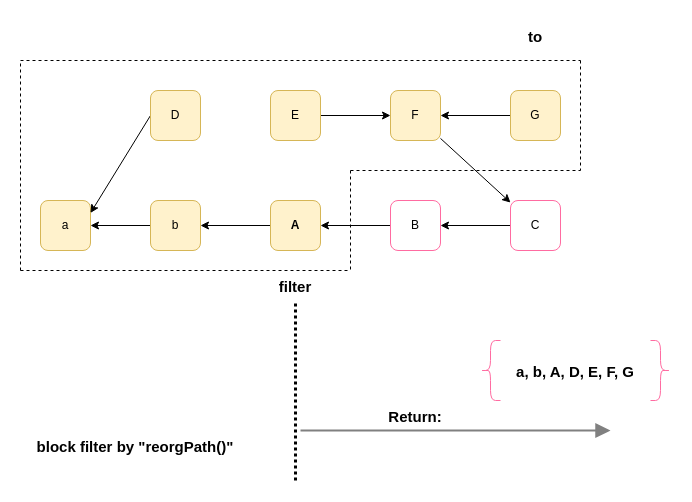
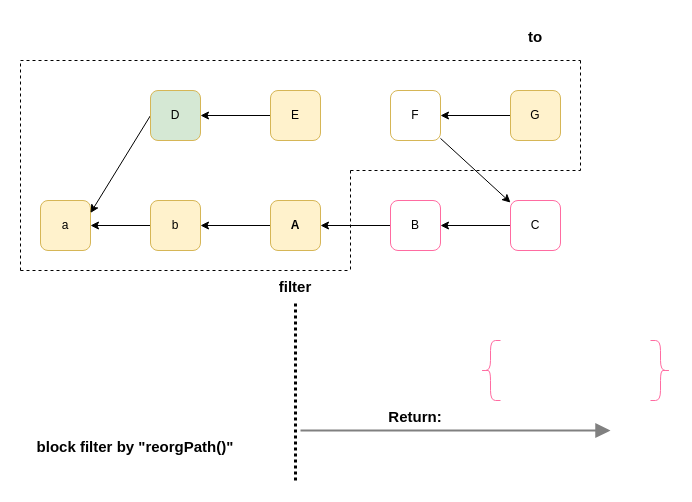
(176, 116) -> (176, 116)
(352, 116) -> (239, 116)
(416, 116) -> (416, 116)
(576, 371) -> none
